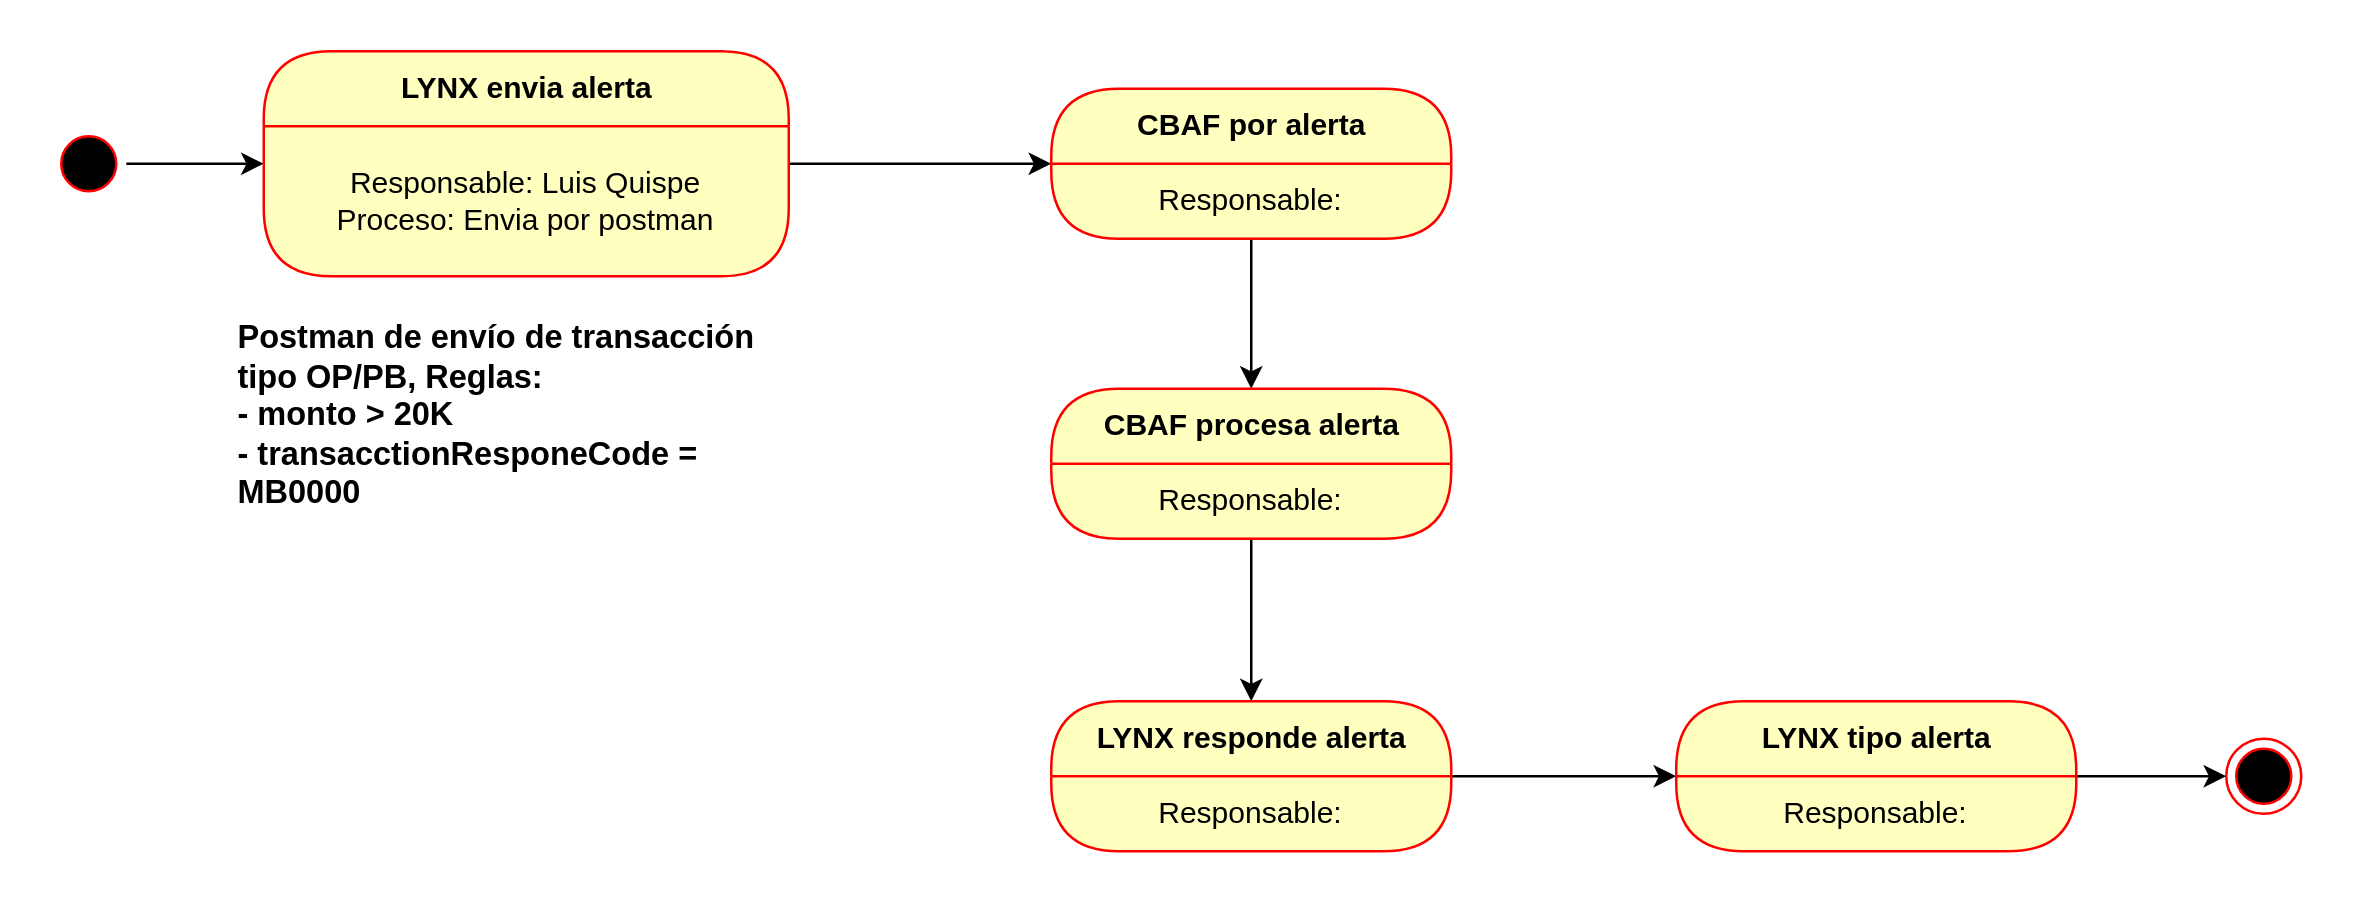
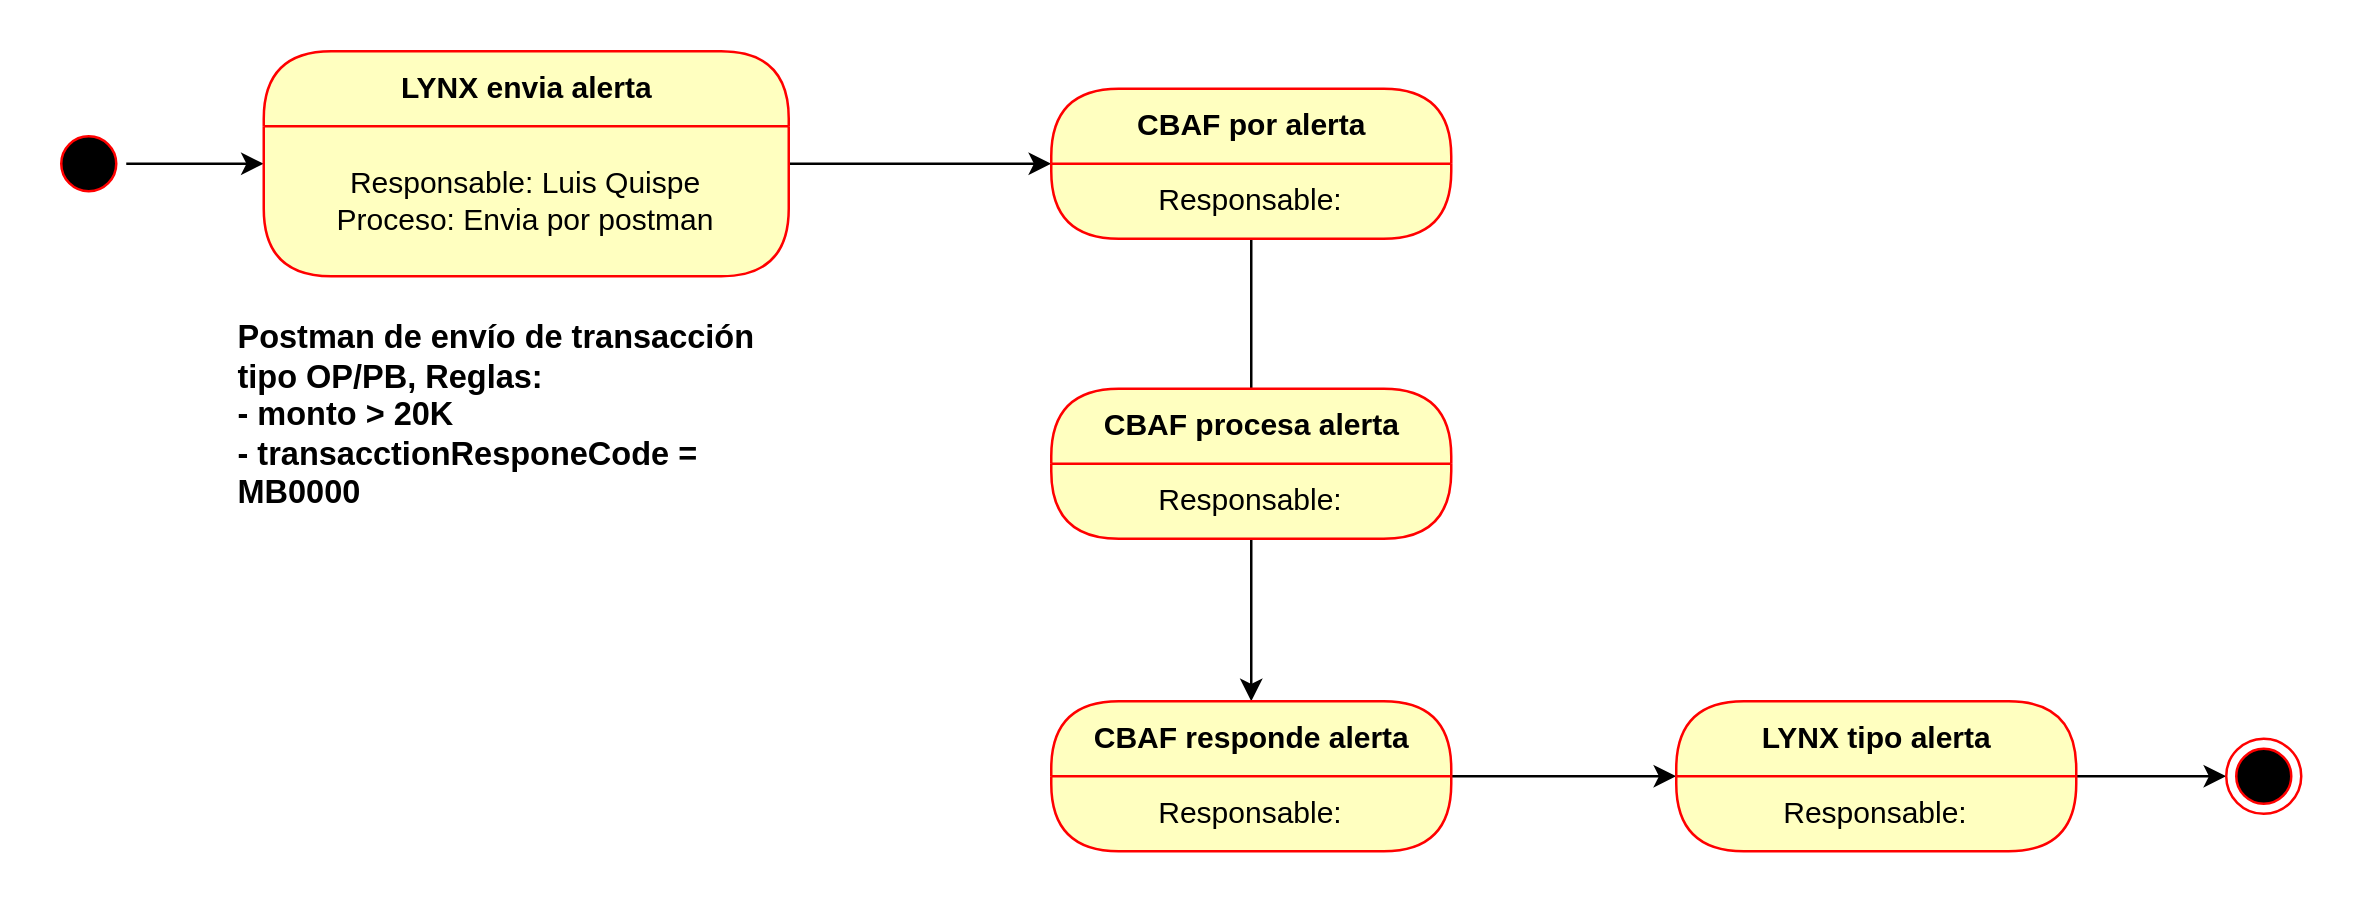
(1251, 370) -> (1251, 377)
(1253, 739) -> (1253, 739)
